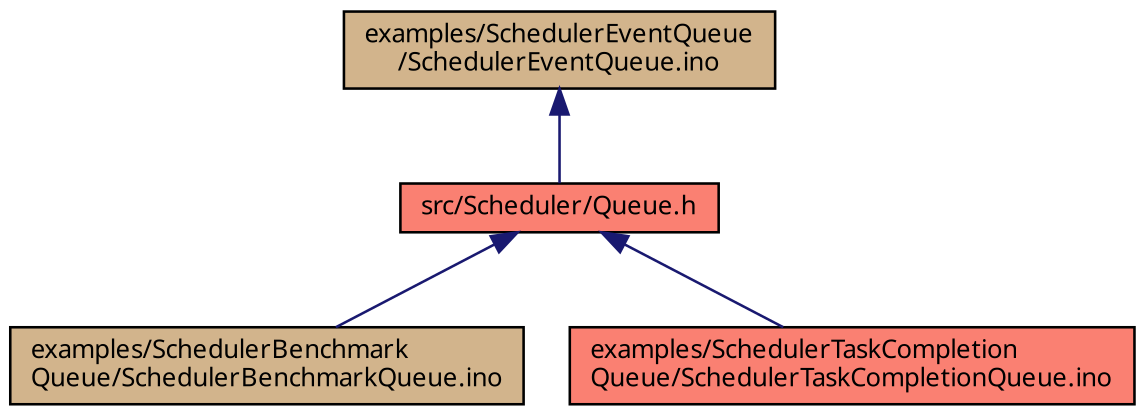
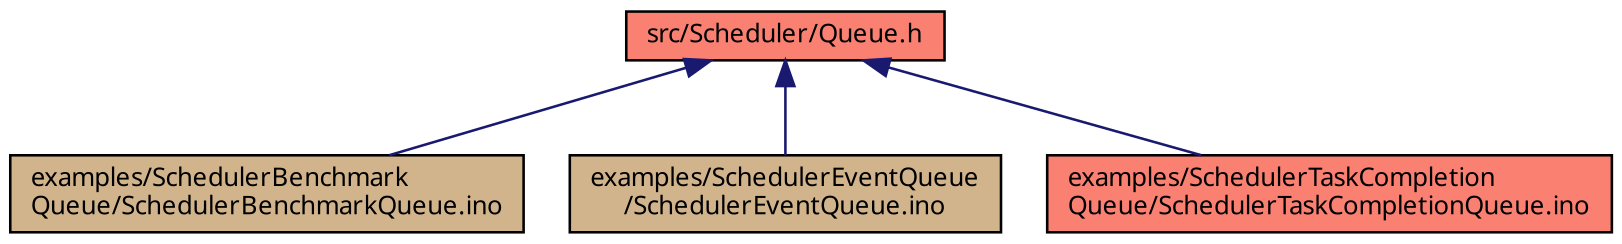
(560, 149) -> (785, 121)
